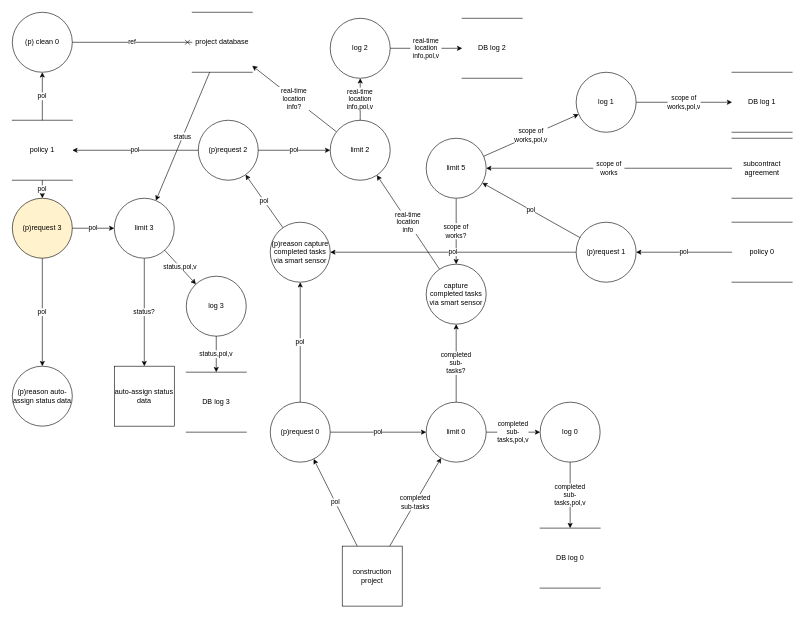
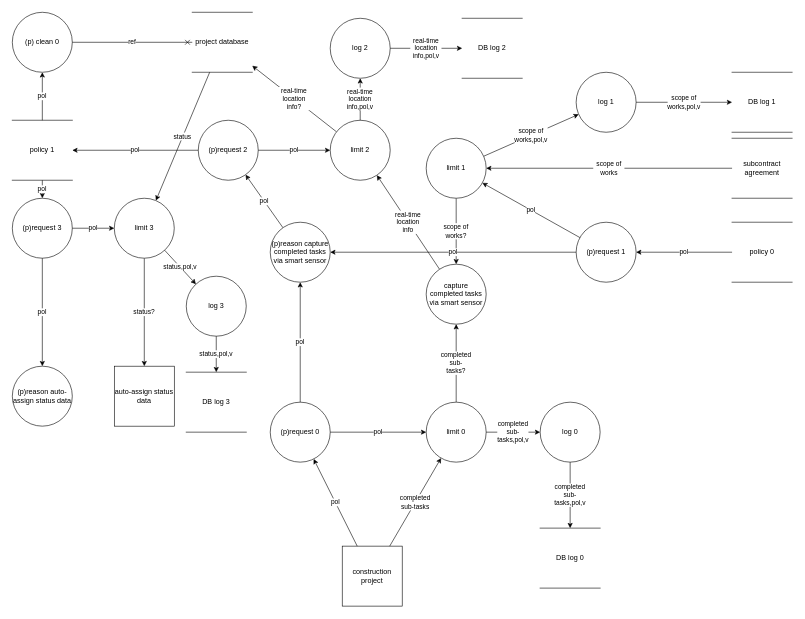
(456, 168) -> (456, 168)
(42, 228) -> (42, 228)
